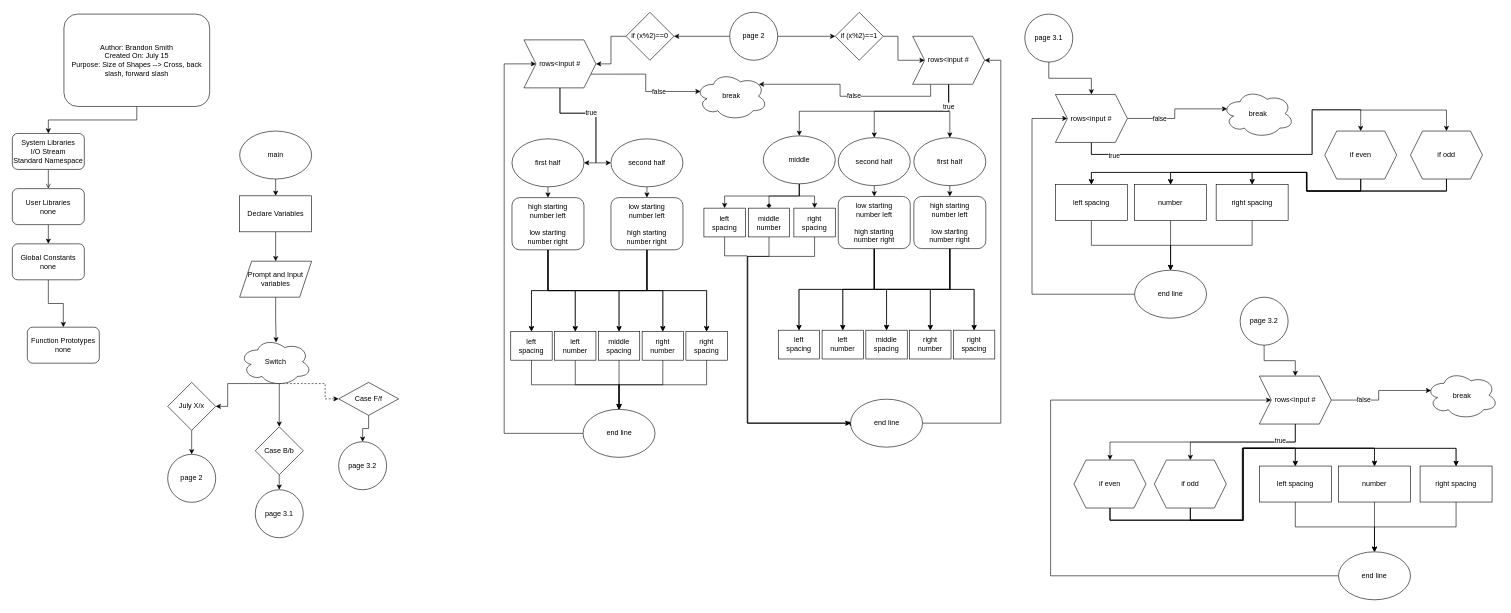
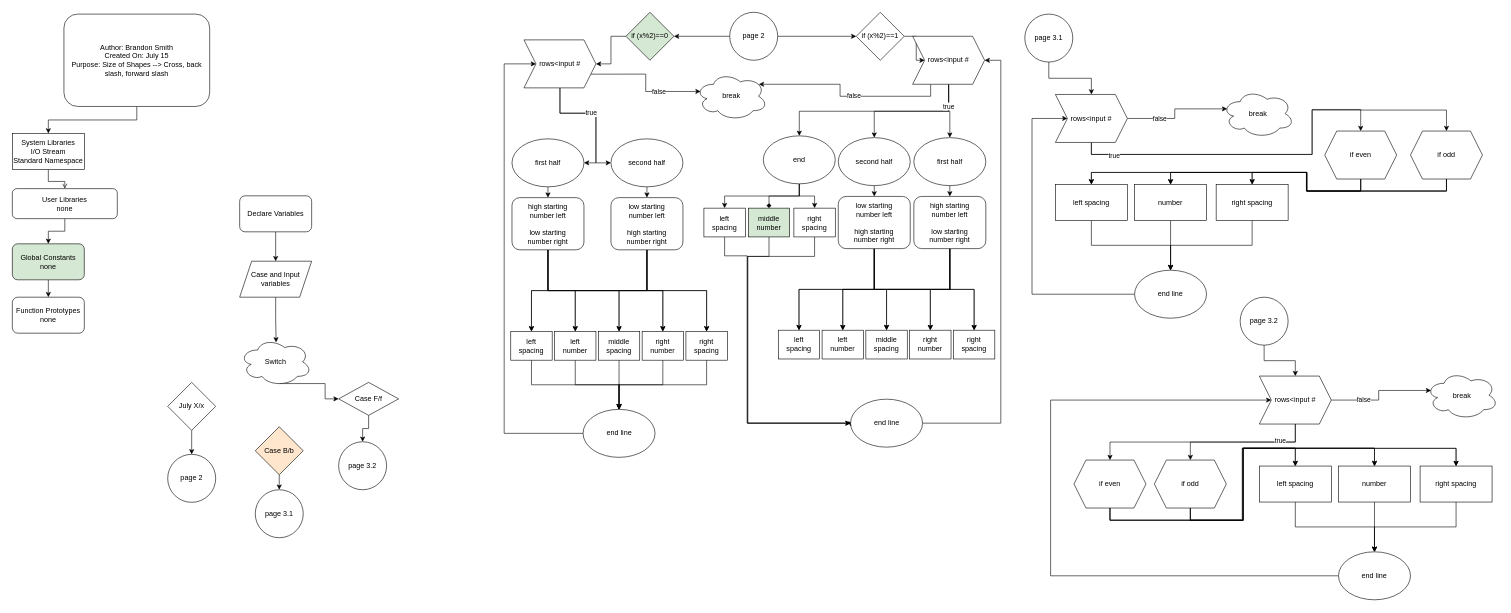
(650, 36) -> (650, 36)
(860, 36) -> (881, 36)
(48, 152) -> (48, 152)
(276, 155) -> none
(800, 160) -> (800, 160)
(276, 186) -> none
(48, 207) -> (65, 204)
(276, 214) -> (276, 214)
(769, 223) -> (769, 223)
(48, 262) -> (48, 262)
(276, 279) -> (276, 279)
(63, 345) -> (48, 315)
(250, 384) -> none
(314, 384) -> (314, 384)
(279, 421) -> none
(279, 451) -> (279, 451)
